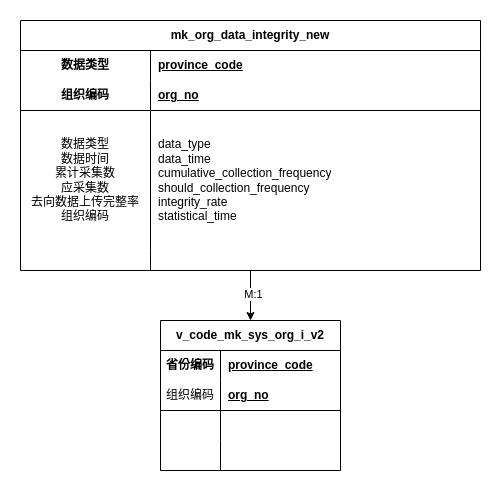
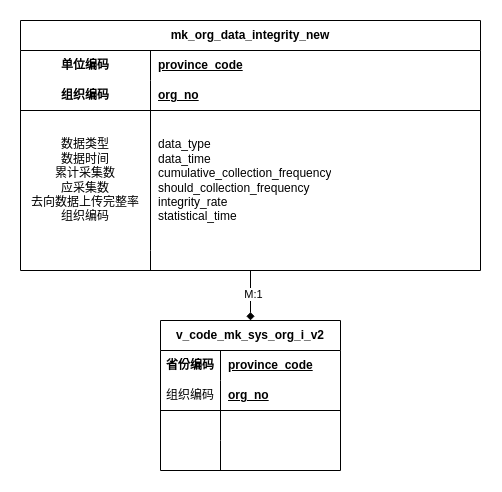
(86, 66) -> (86, 66)
(251, 312) -> (251, 312)
